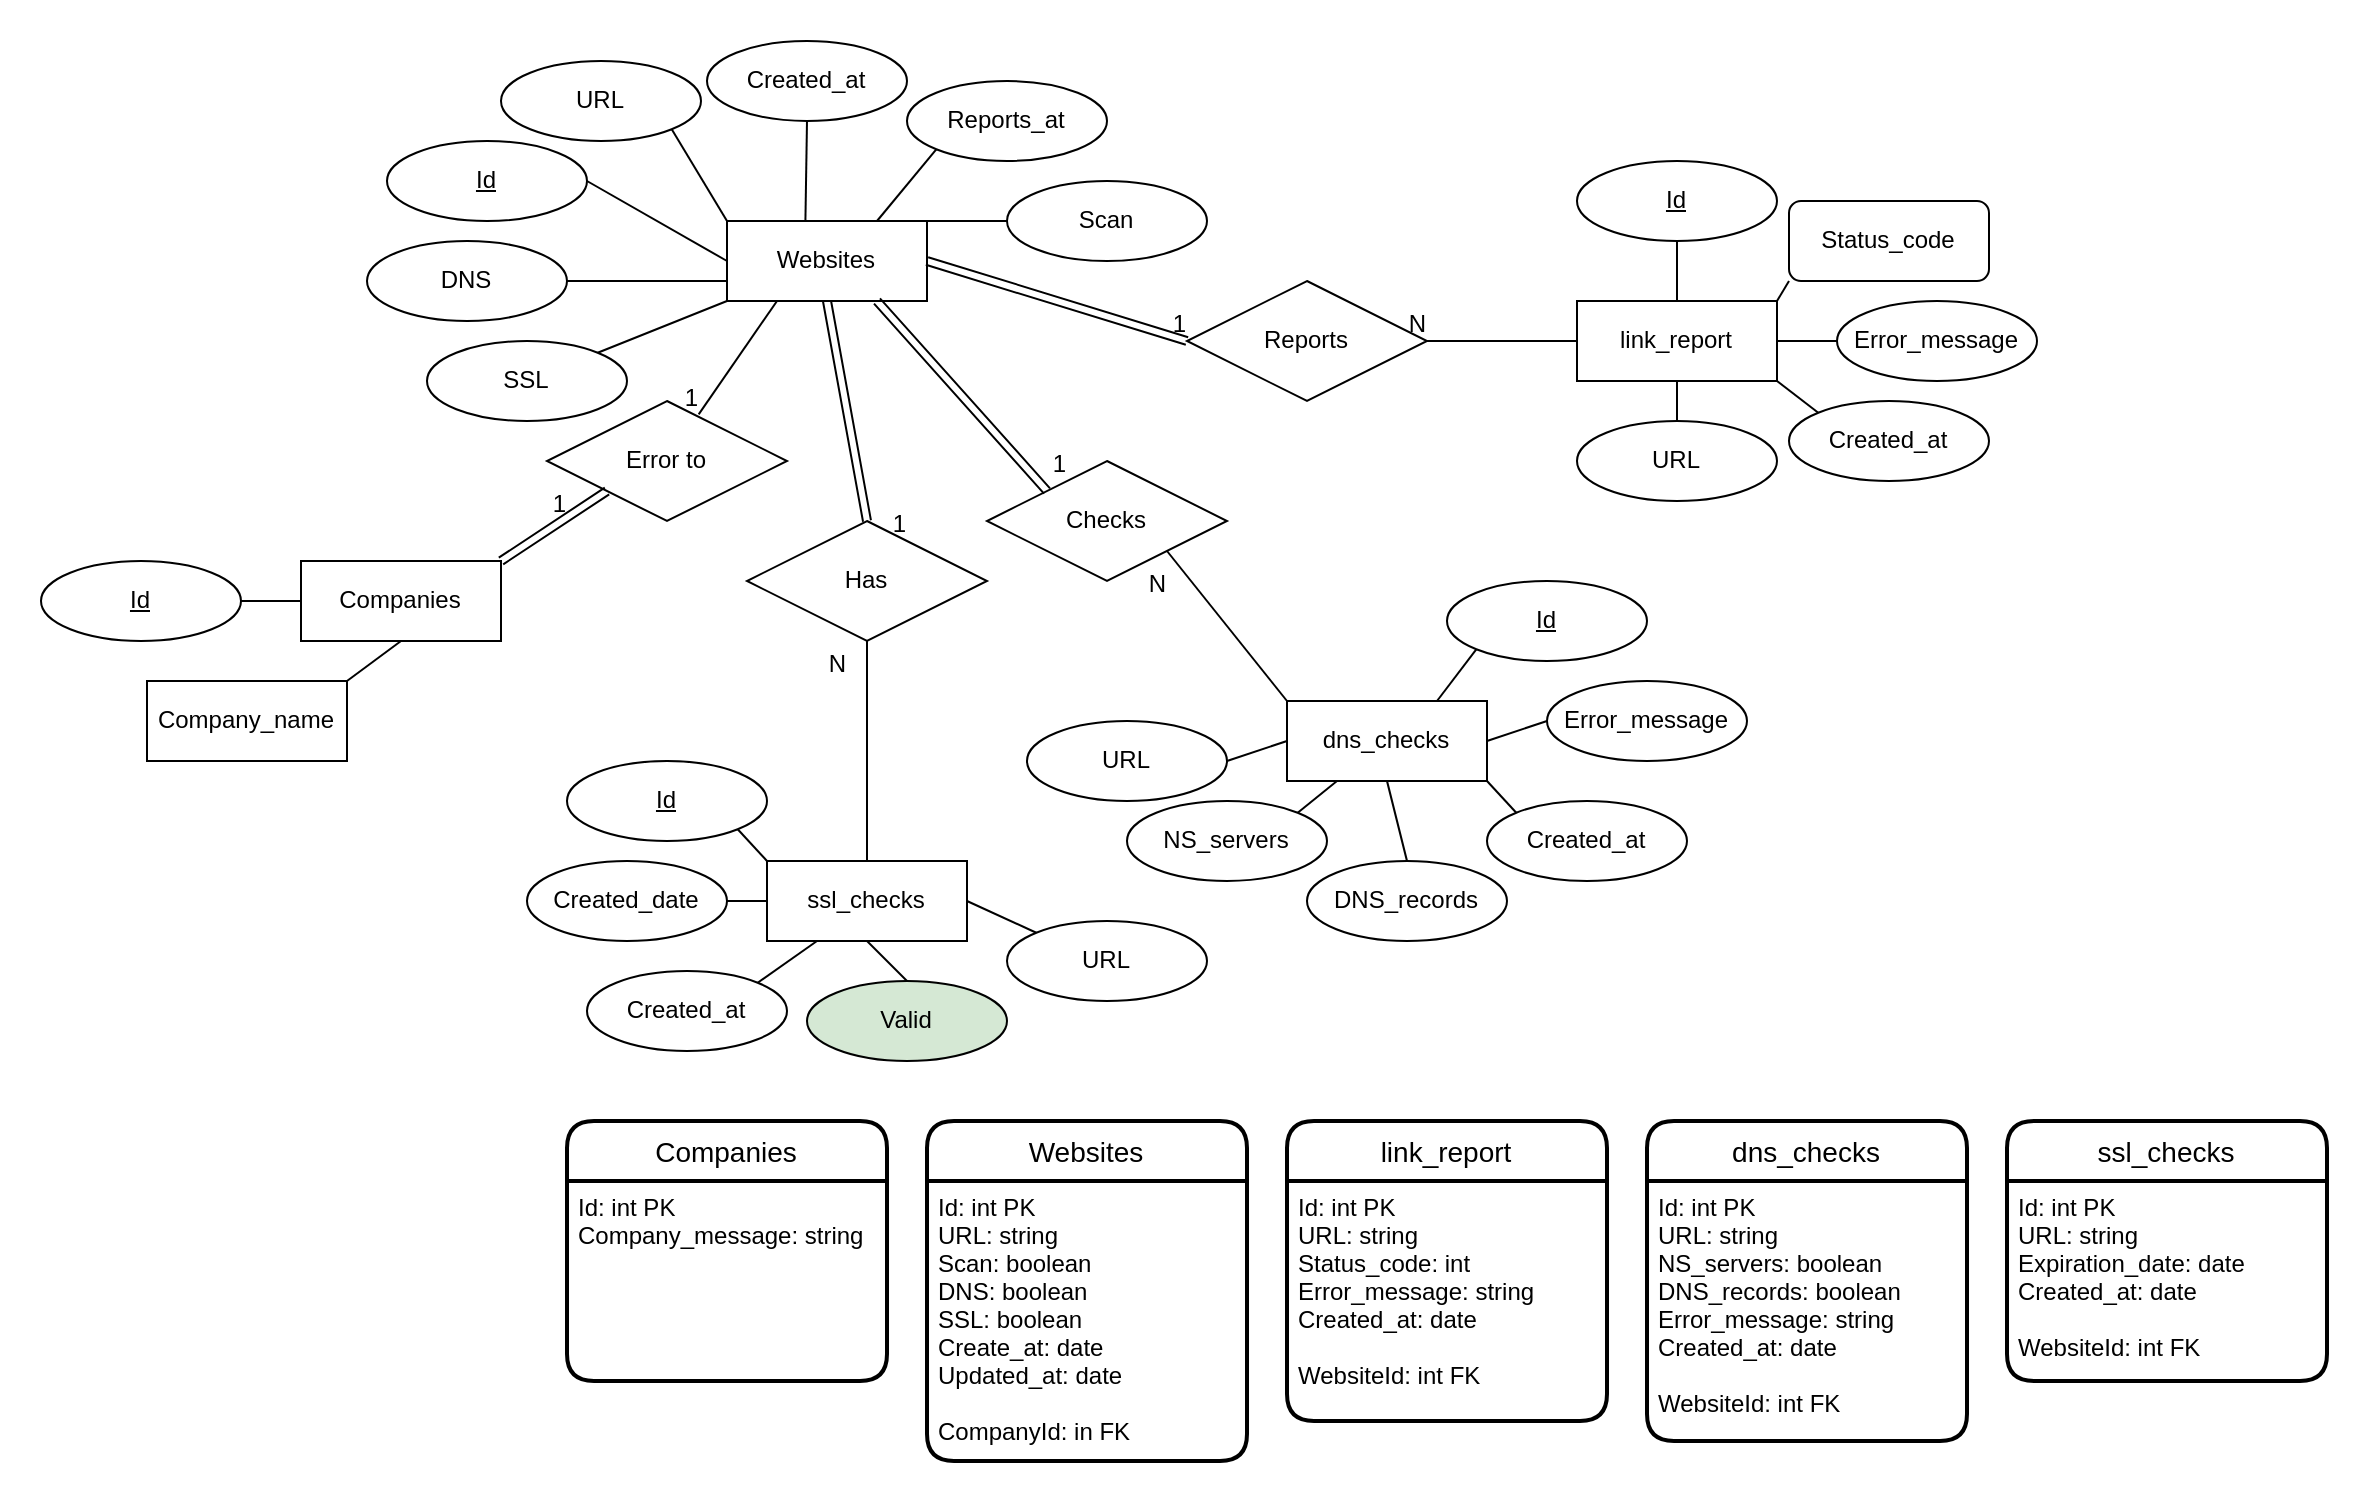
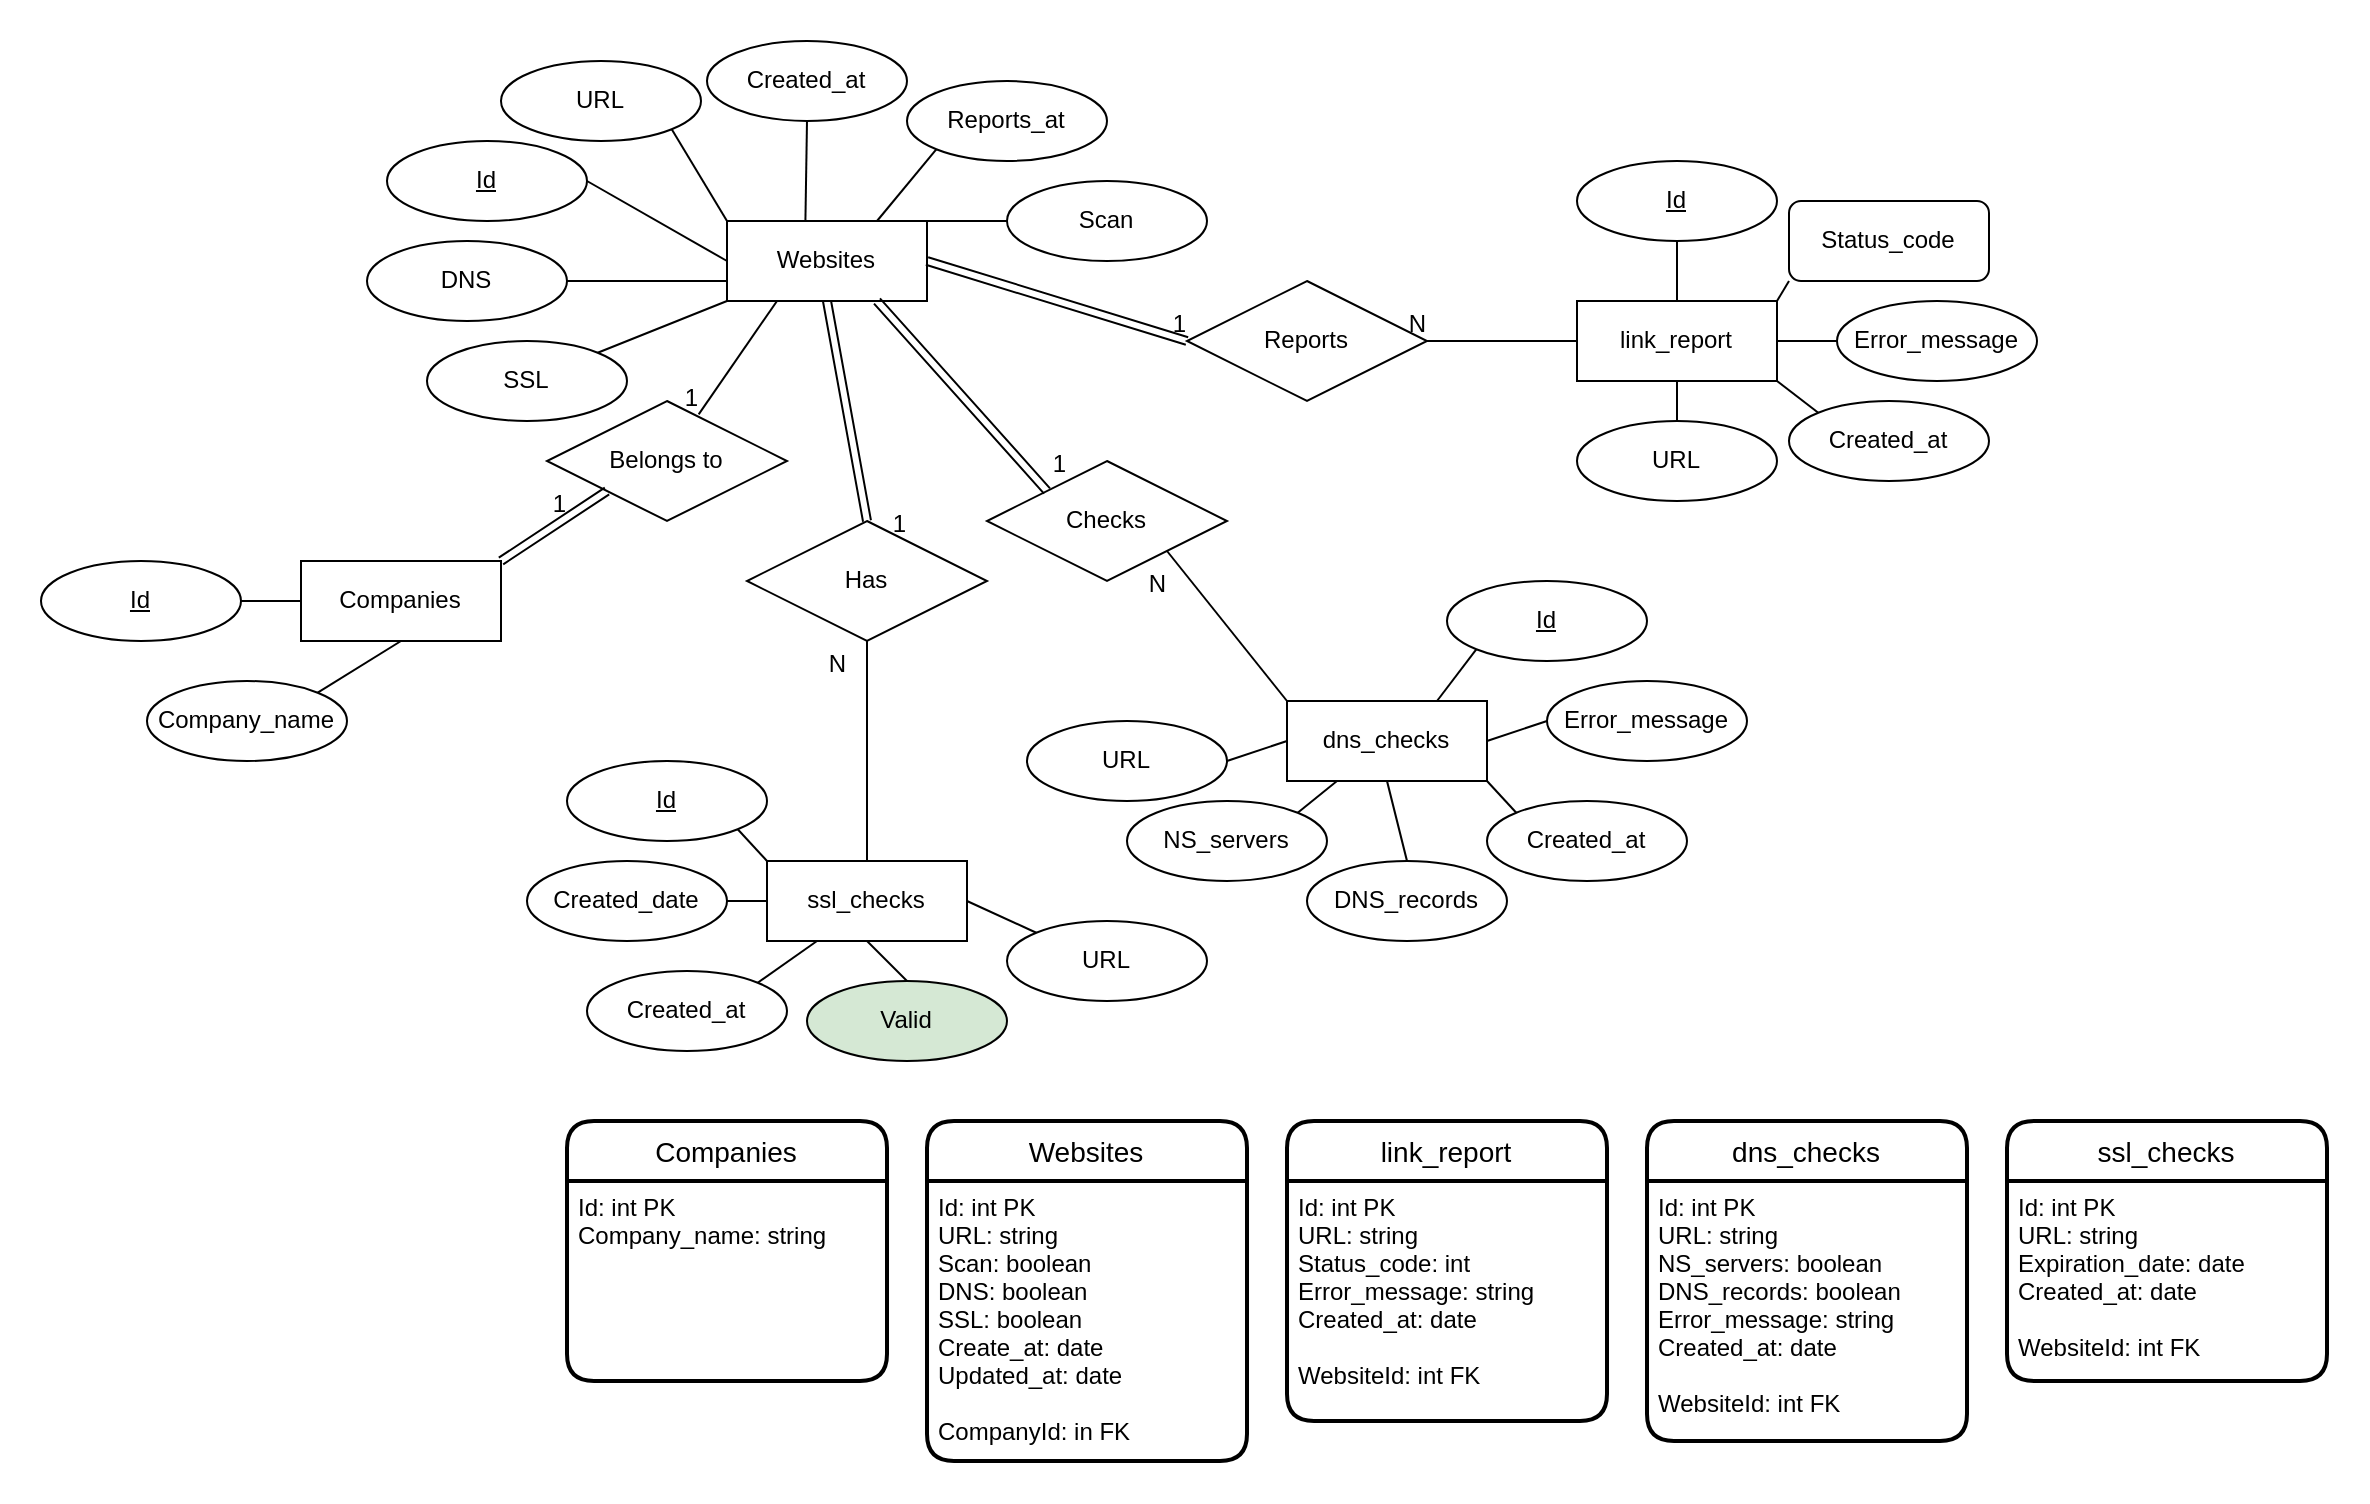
(667, 461) -> (667, 461)
(247, 721) -> (247, 721)
(633, 1208) -> (633, 1208)
